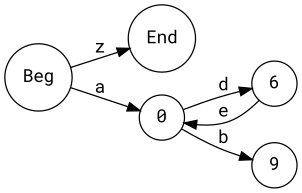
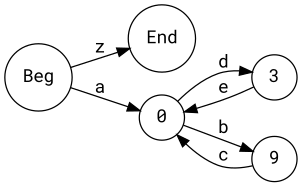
(274, 84) -> (274, 77)
none -> (216, 165)
